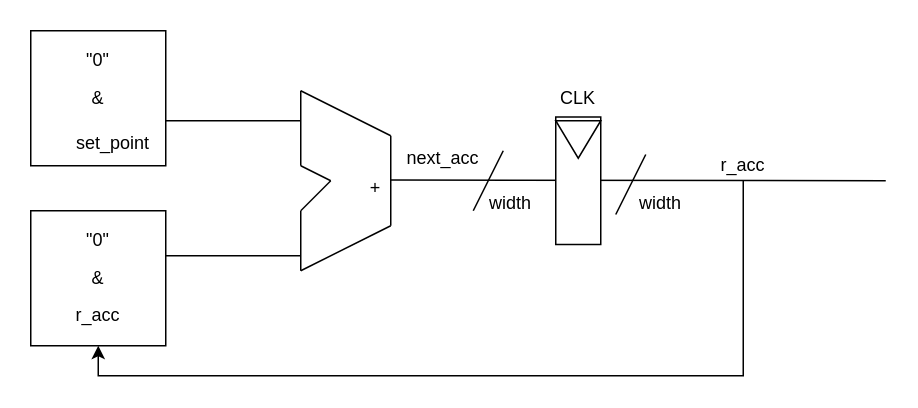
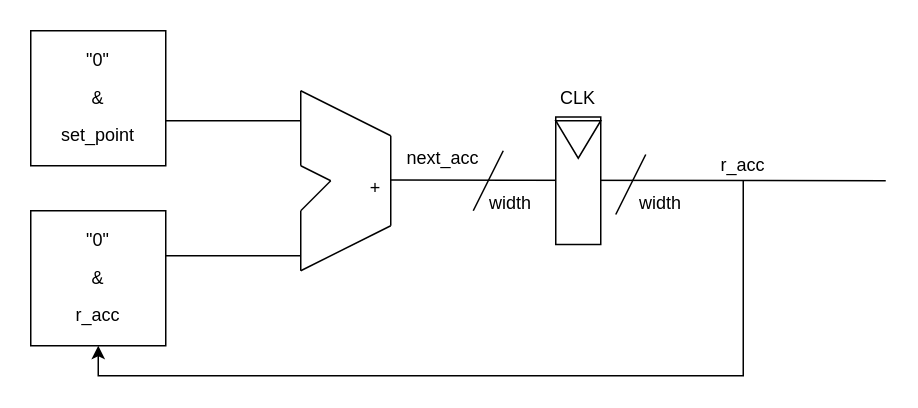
(113, 143) -> (98, 136)
